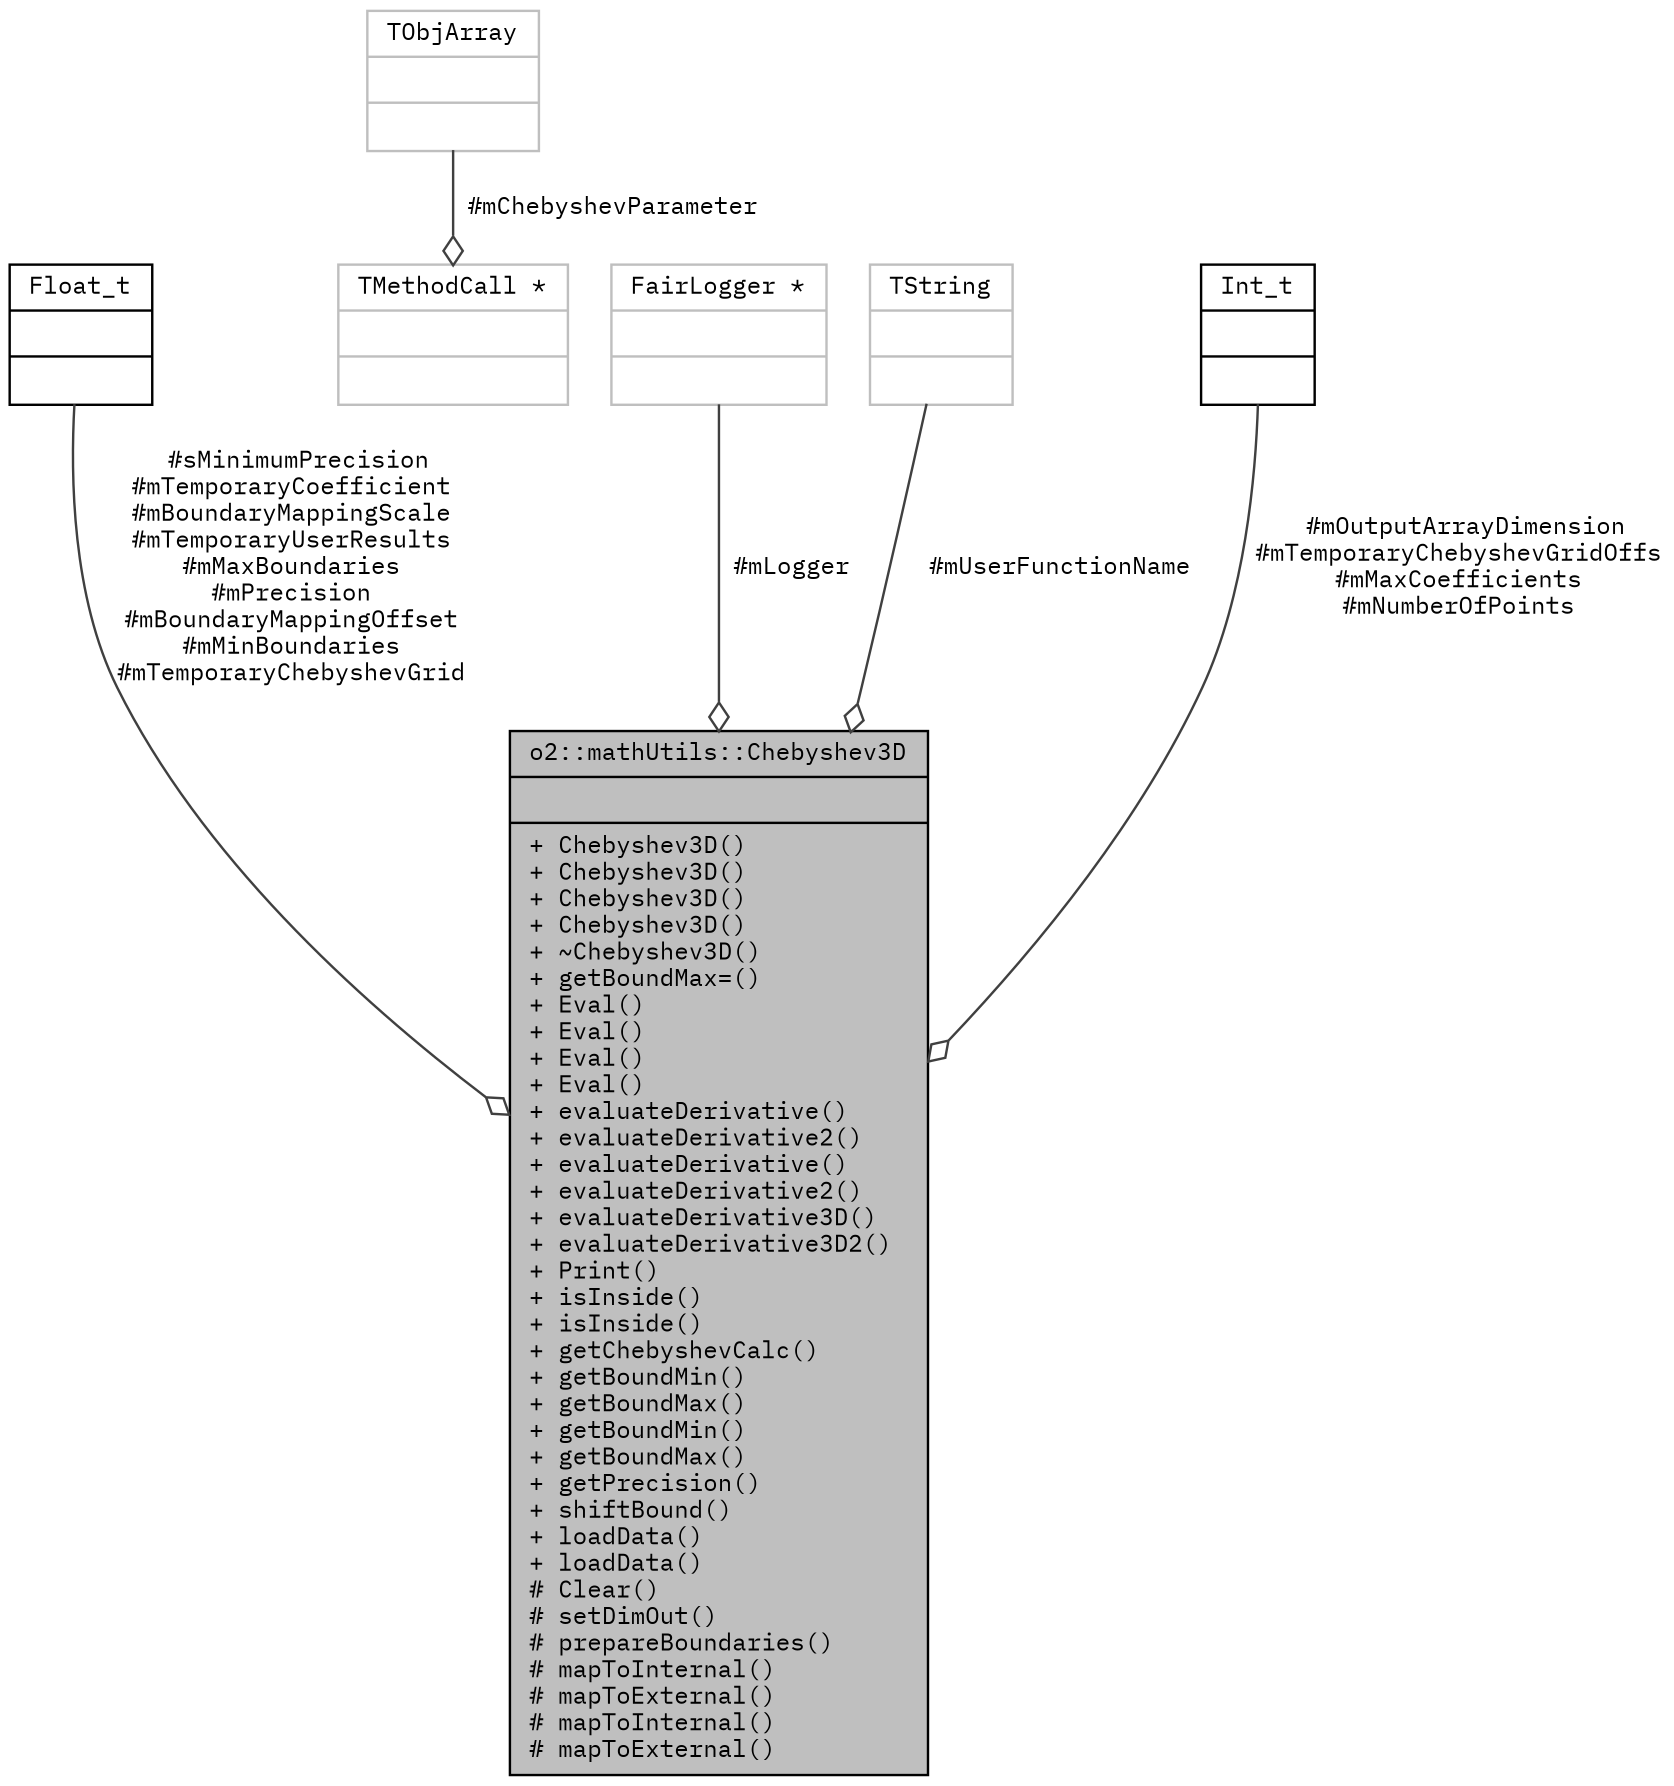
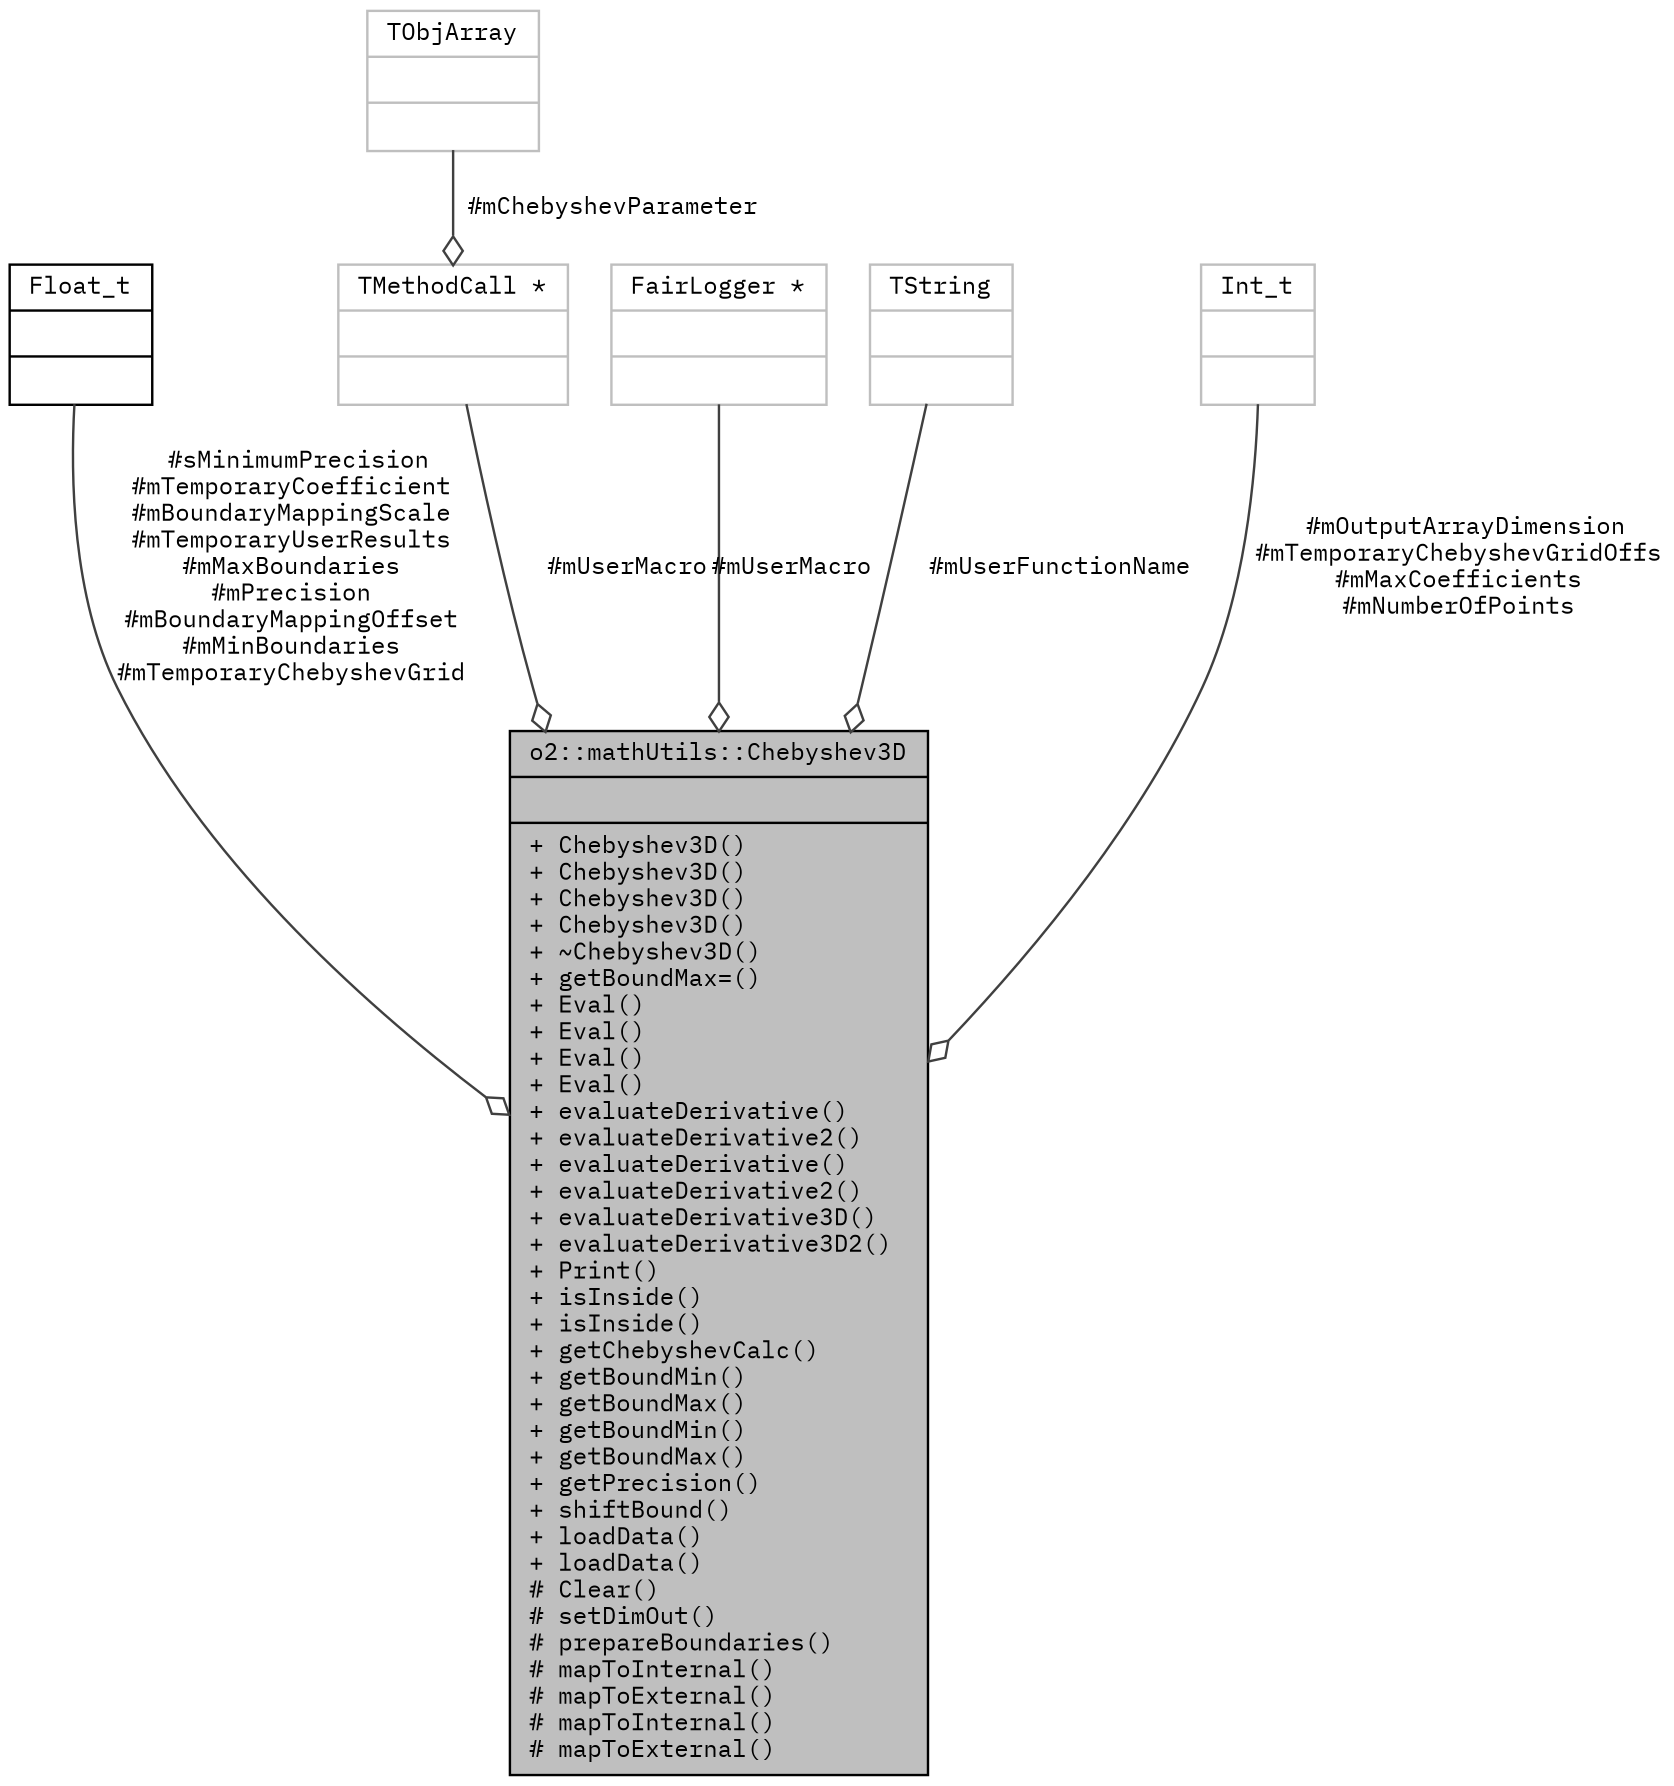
(1258, 335) -> (1258, 335)
none -> (499, 554)
(785, 568) -> (785, 568)
